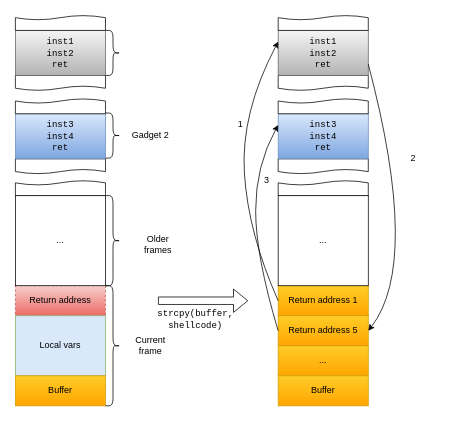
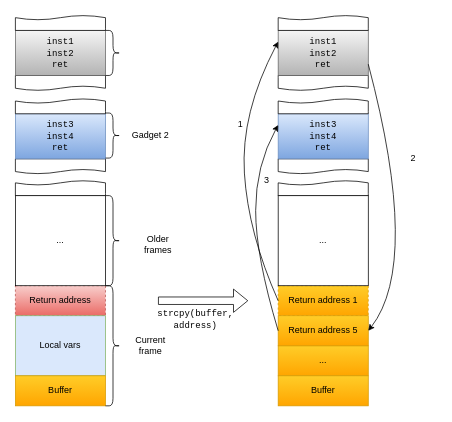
(323, 300) -> (323, 300)
(195, 319) -> (195, 319)
